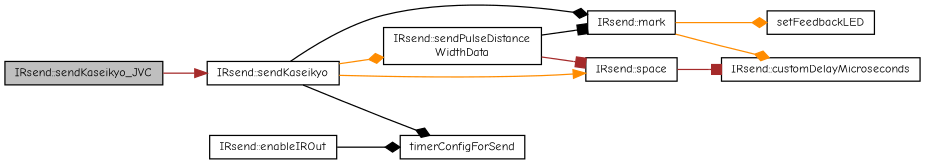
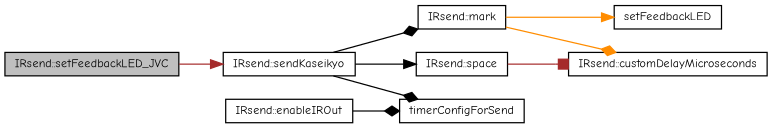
(714, 23) -> (554, 17)
(462, 46) -> none
(84, 73) -> (92, 64)
(456, 77) -> (379, 64)
